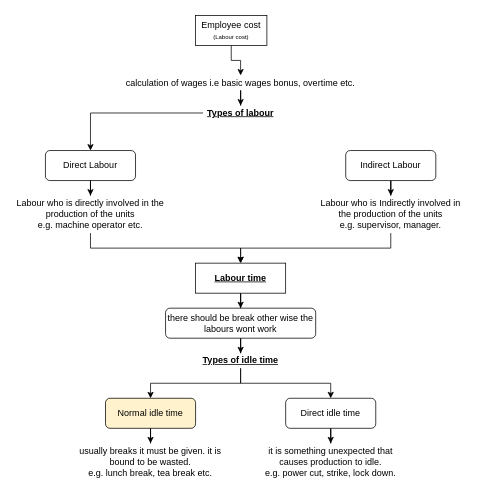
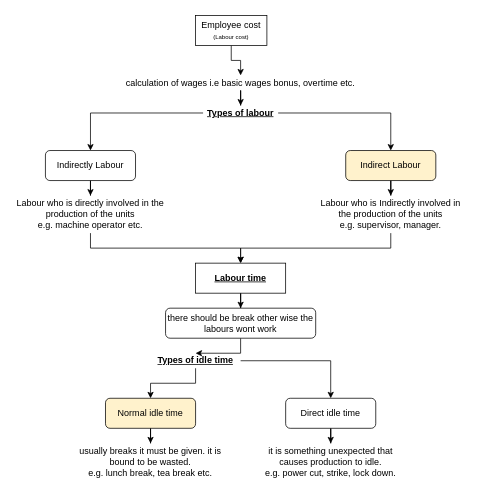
none -> (390, 128)
(90, 165) -> (90, 165)
(390, 165) -> (390, 165)
(240, 360) -> (195, 360)
